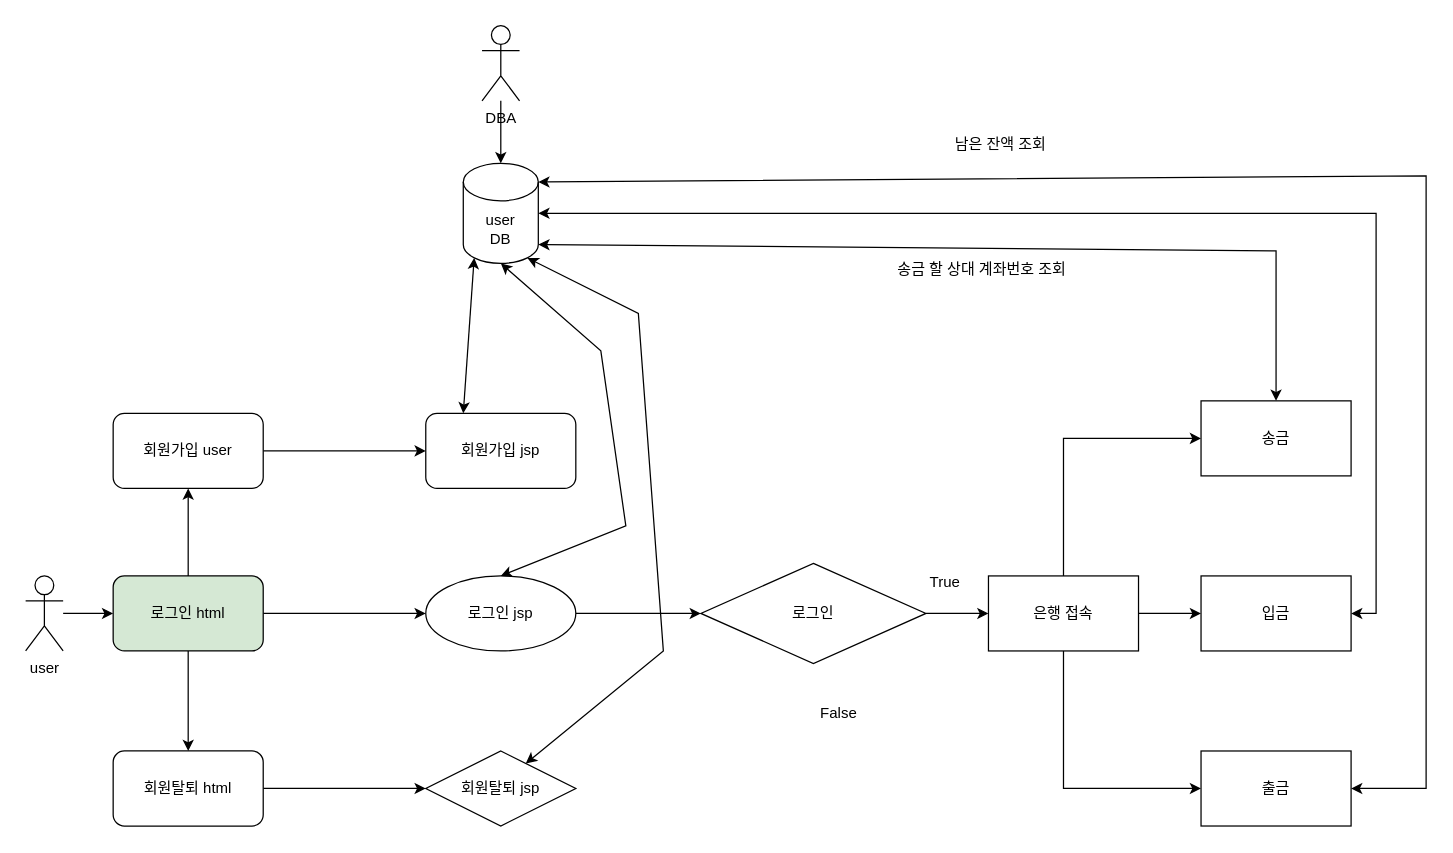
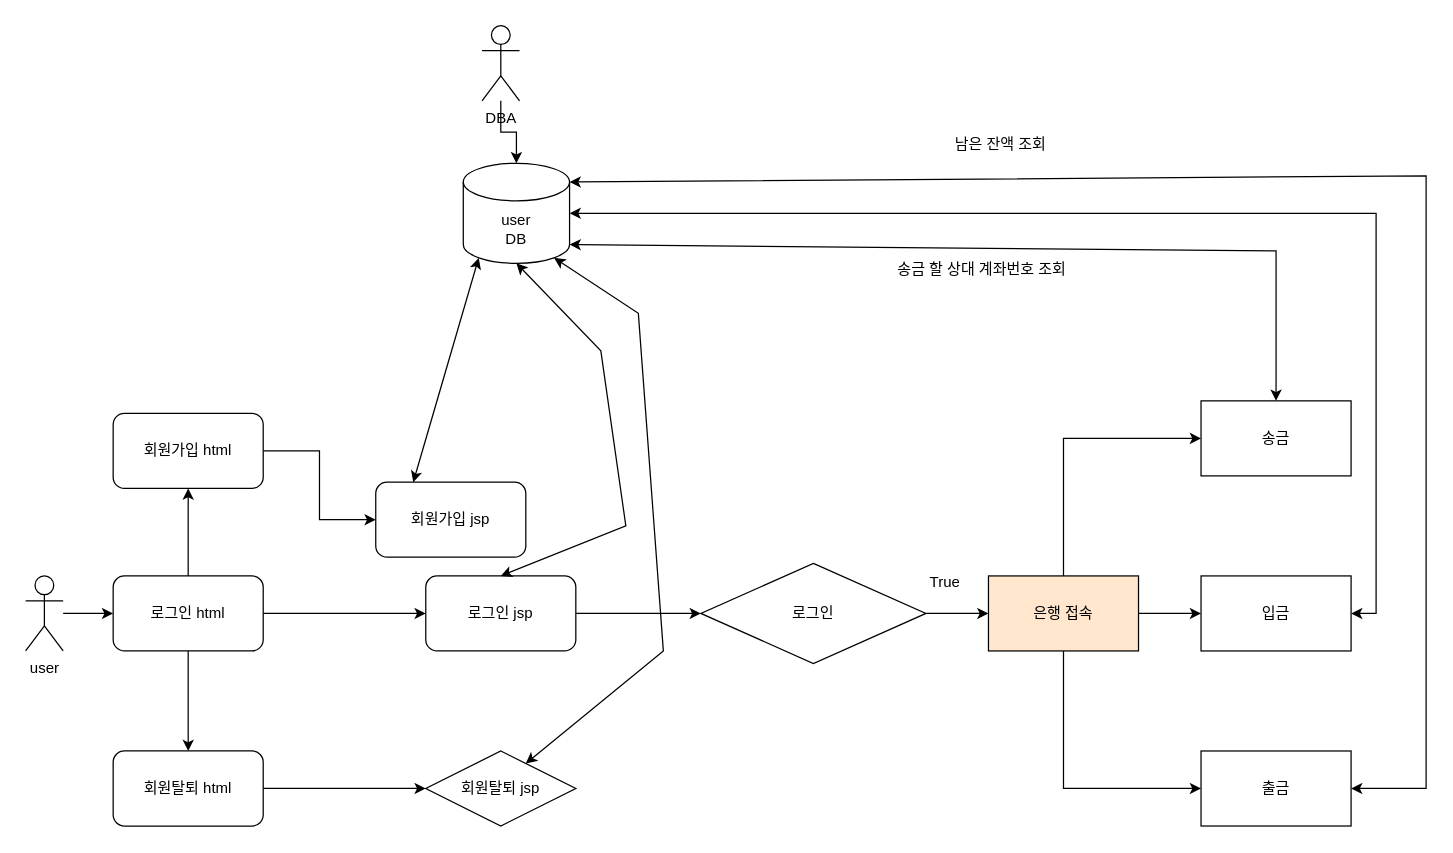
(501, 213) -> (516, 213)
(188, 451) -> (188, 451)
(501, 451) -> (451, 519)
(188, 613) -> (188, 613)
(501, 613) -> (501, 613)
(1063, 613) -> (1063, 613)
(838, 713) -> none
